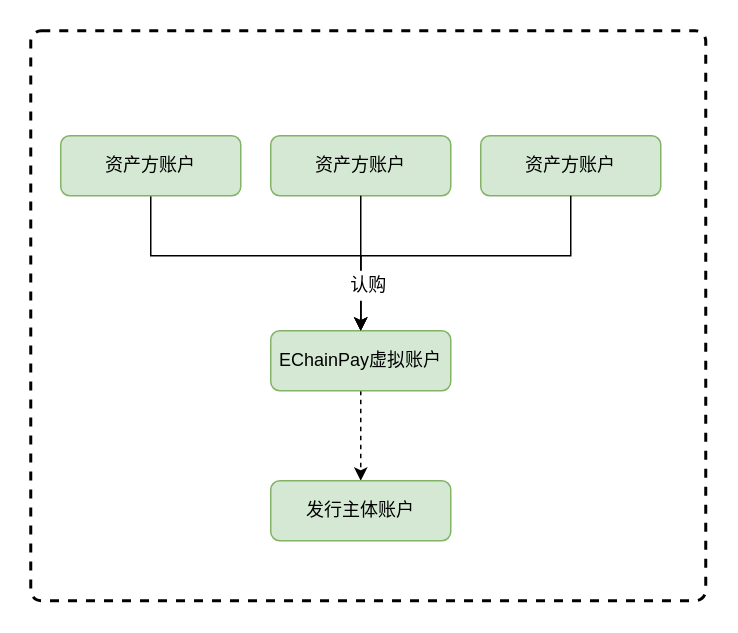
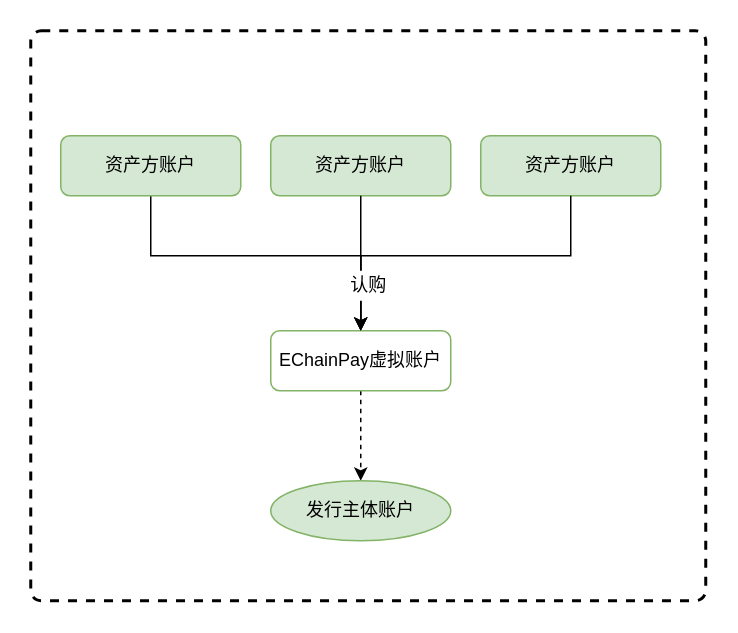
(361, 361) -> (361, 361)
(361, 511) -> (361, 511)
